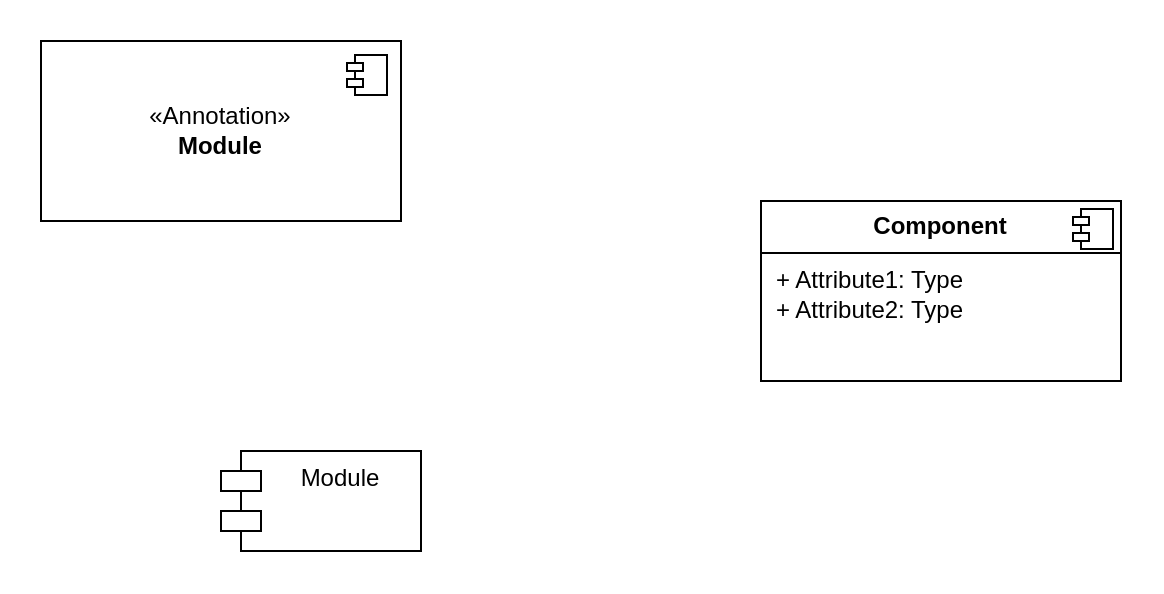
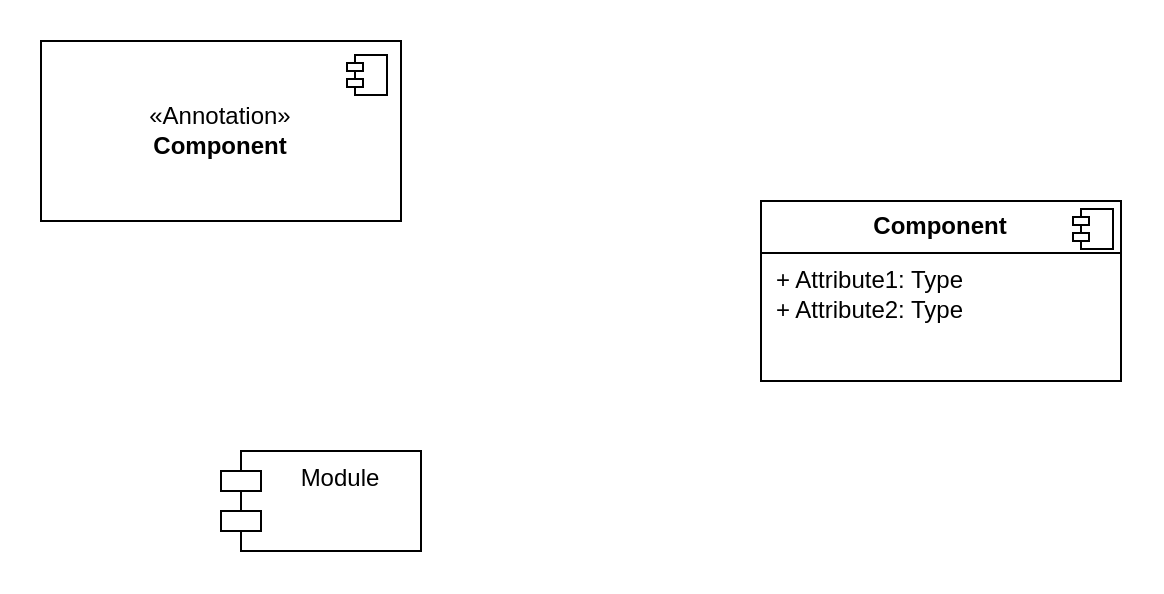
(221, 131) -> (221, 131)
